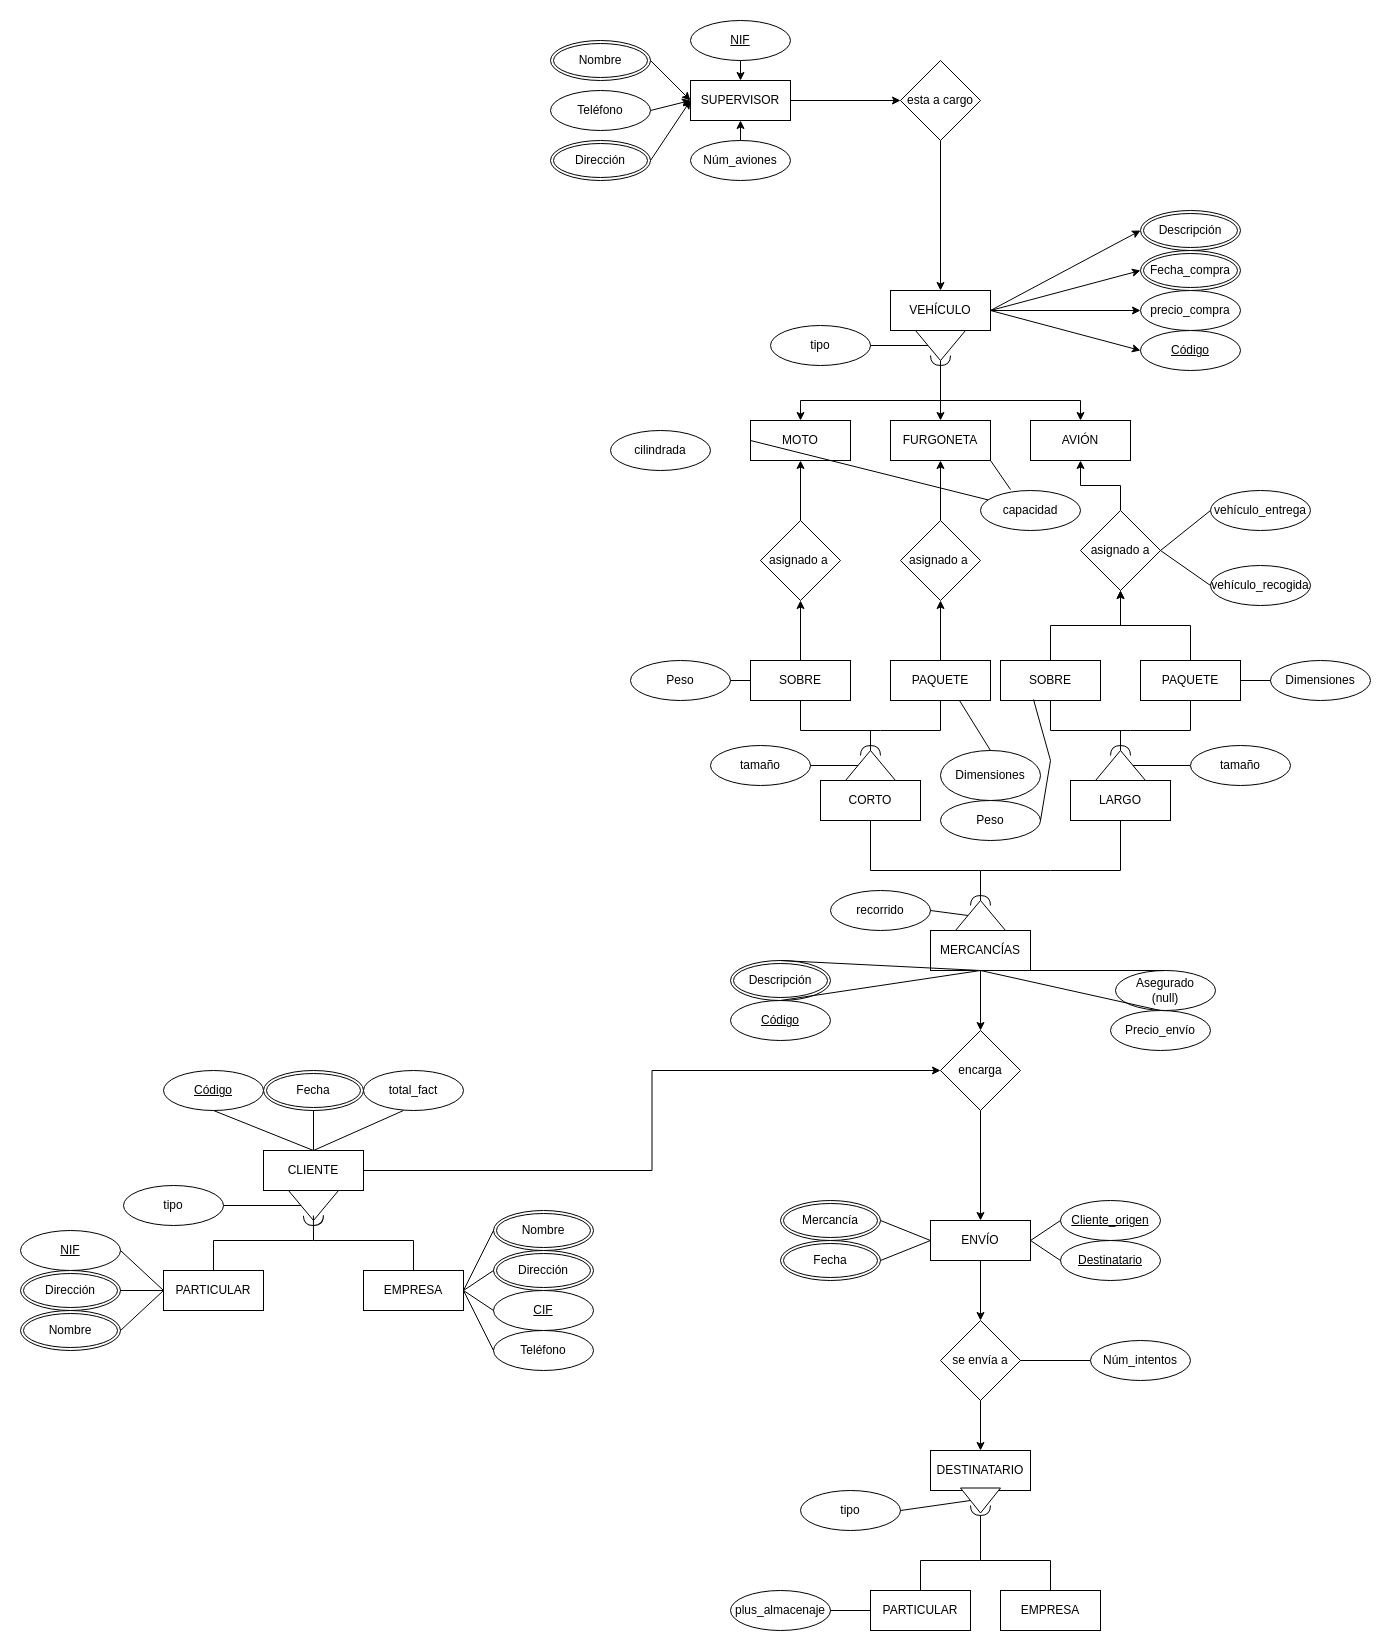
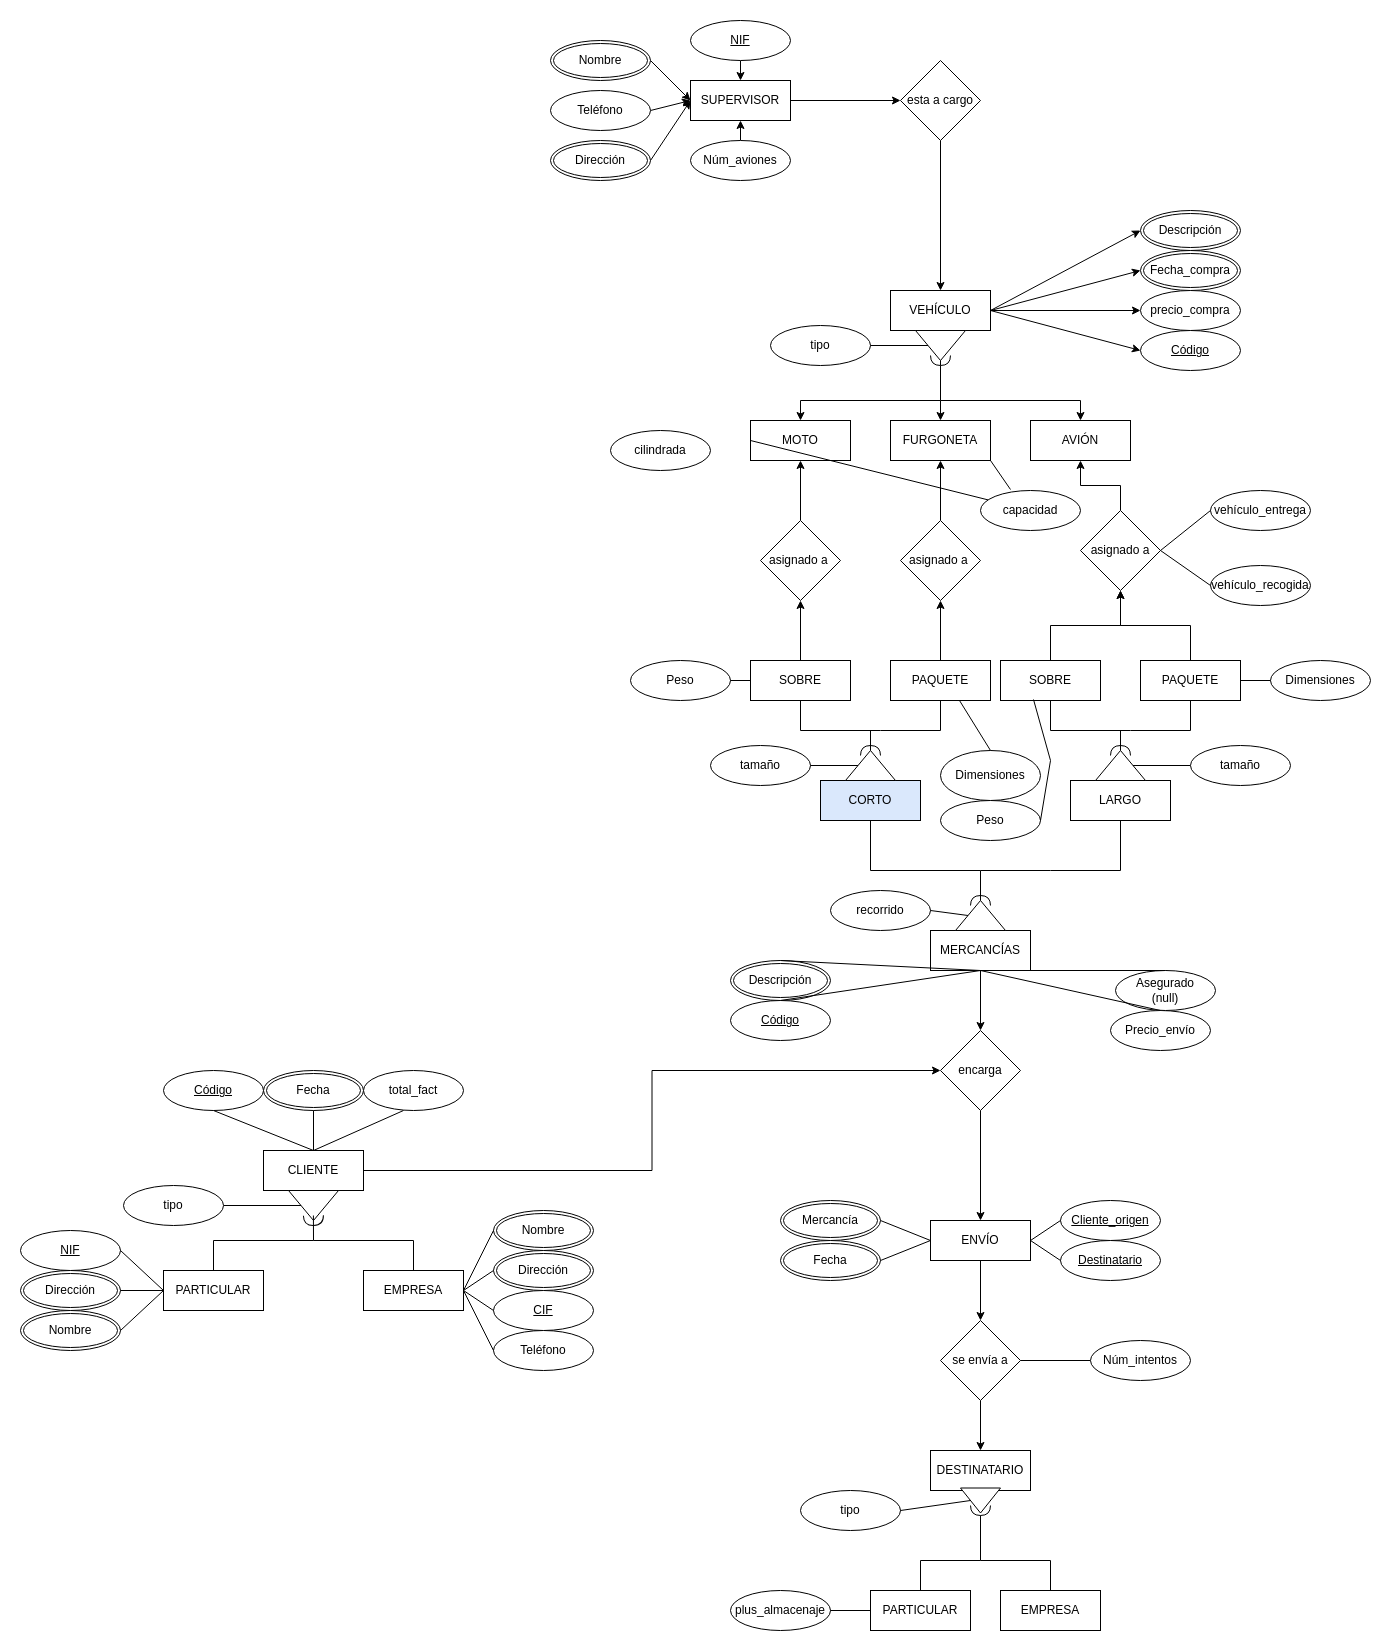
(871, 801) -> (871, 801)
